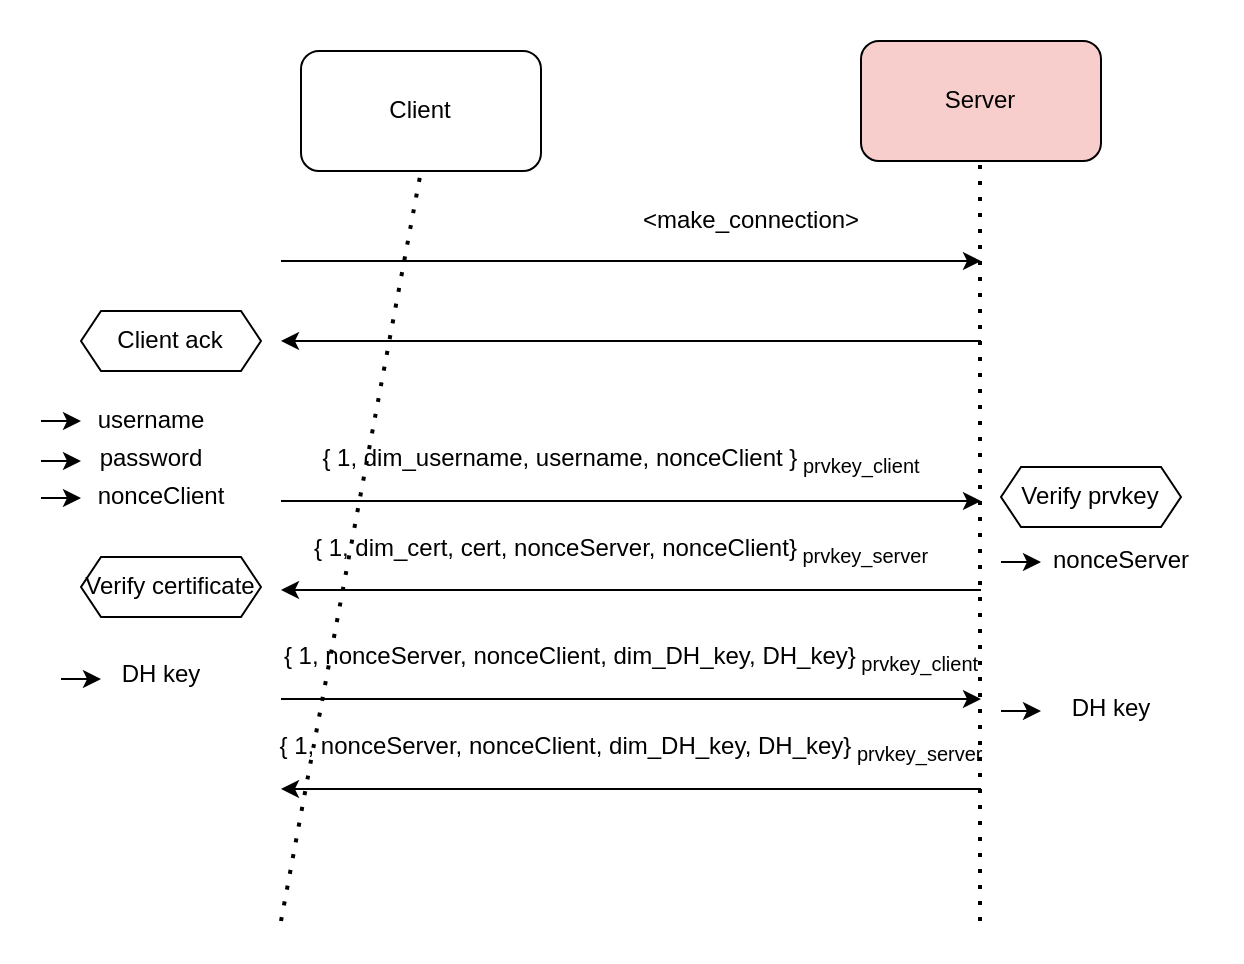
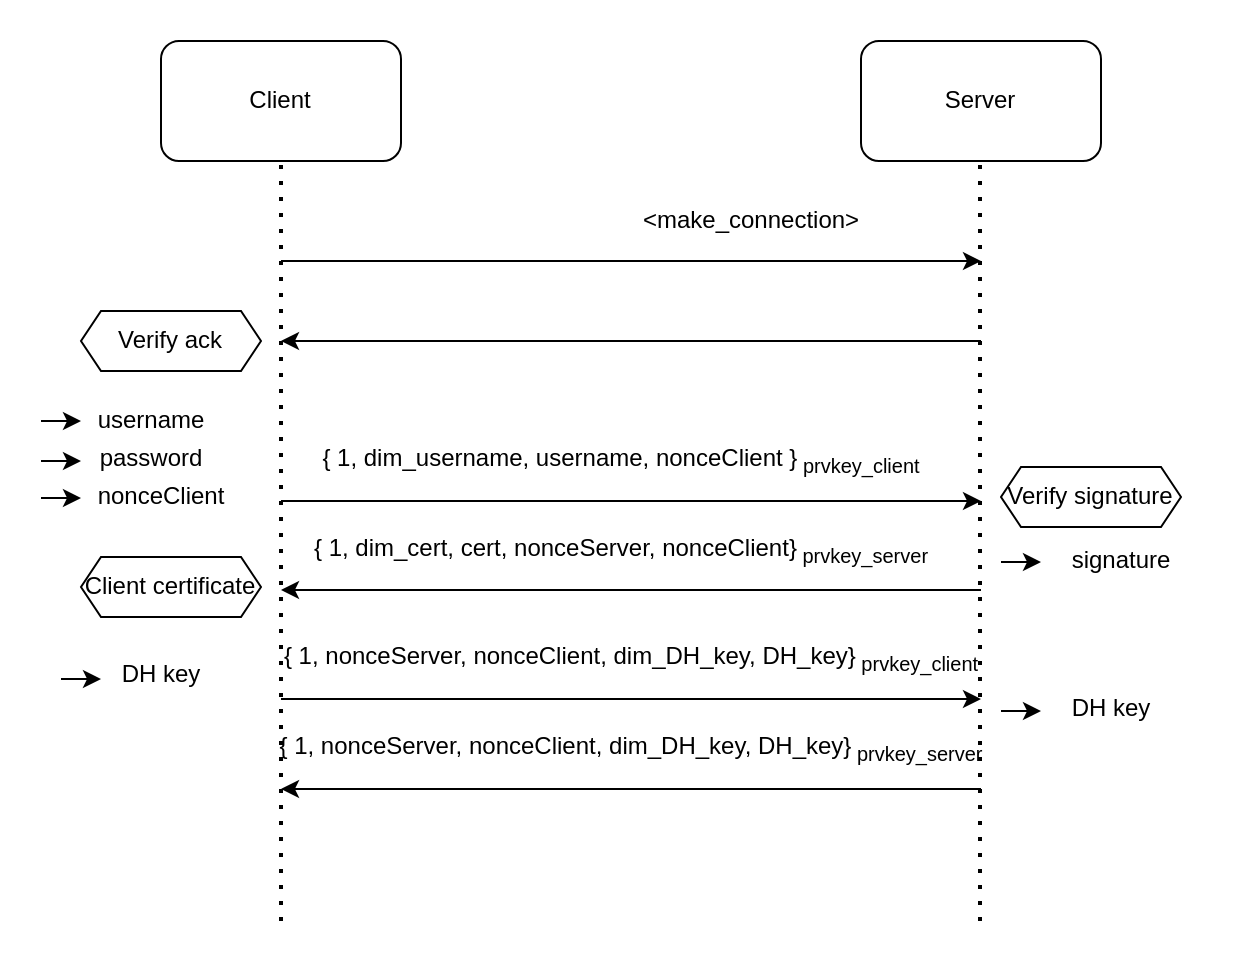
(981, 101) -> (981, 101)
(421, 111) -> (281, 101)
(171, 341) -> (171, 341)
(1091, 497) -> (1091, 497)
(1122, 561) -> (1122, 561)
(171, 587) -> (171, 587)
